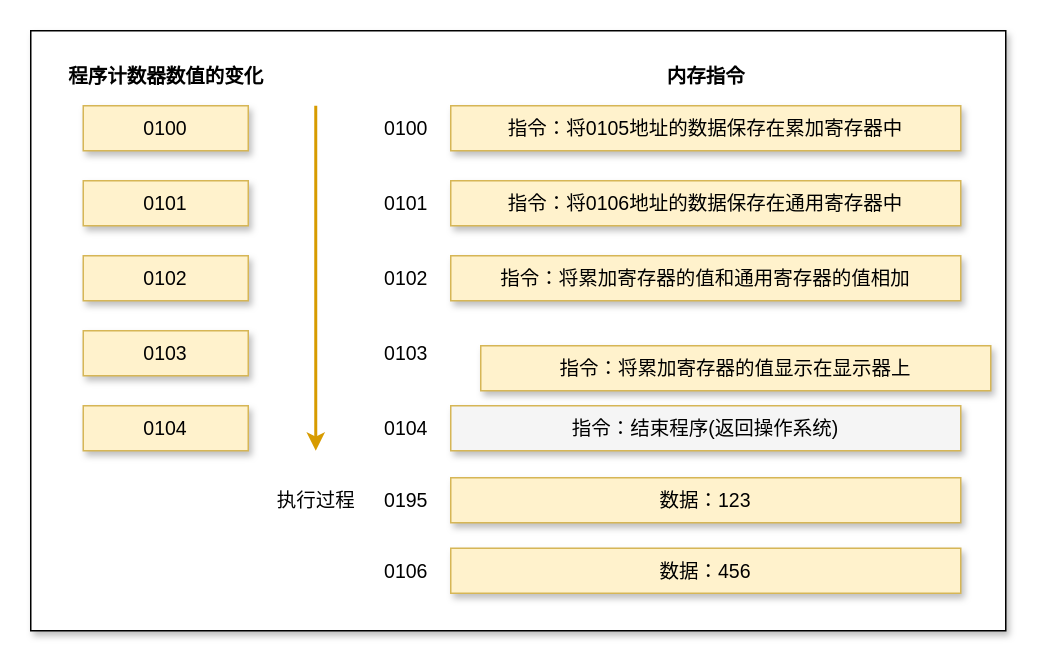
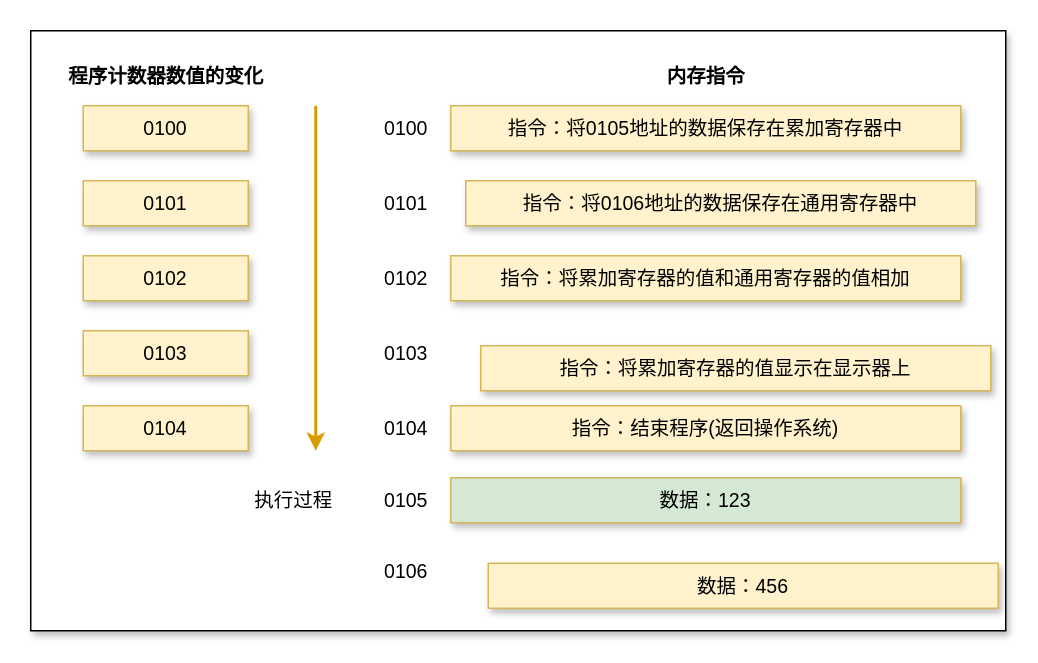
(706, 203) -> (721, 203)
(706, 428) -> (706, 428)
(316, 500) -> (293, 500)
(407, 500) -> (407, 500)
(706, 500) -> (706, 500)
(706, 571) -> (743, 586)
